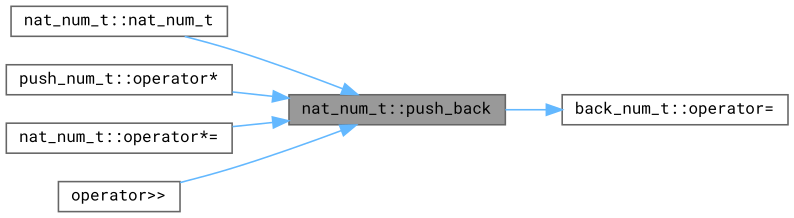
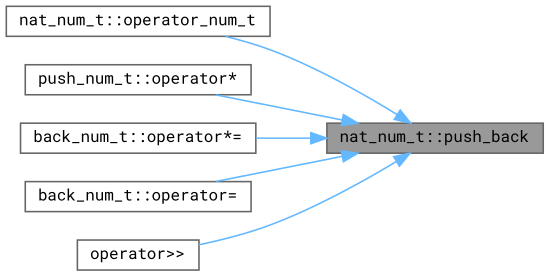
(119, 21) -> (138, 21)
(526, 110) -> (279, 169)
(119, 138) -> (138, 138)
